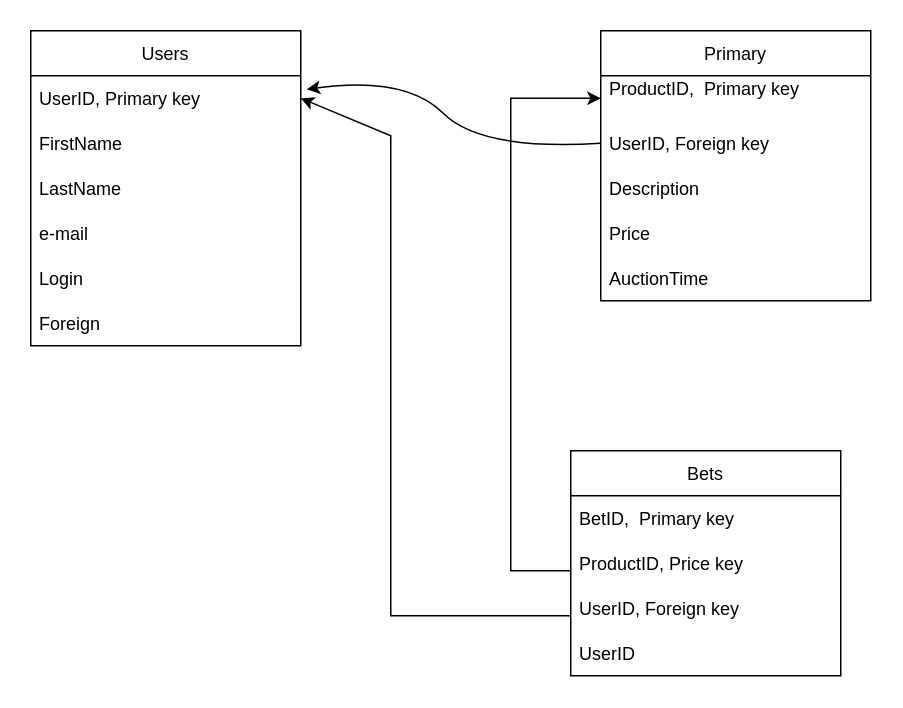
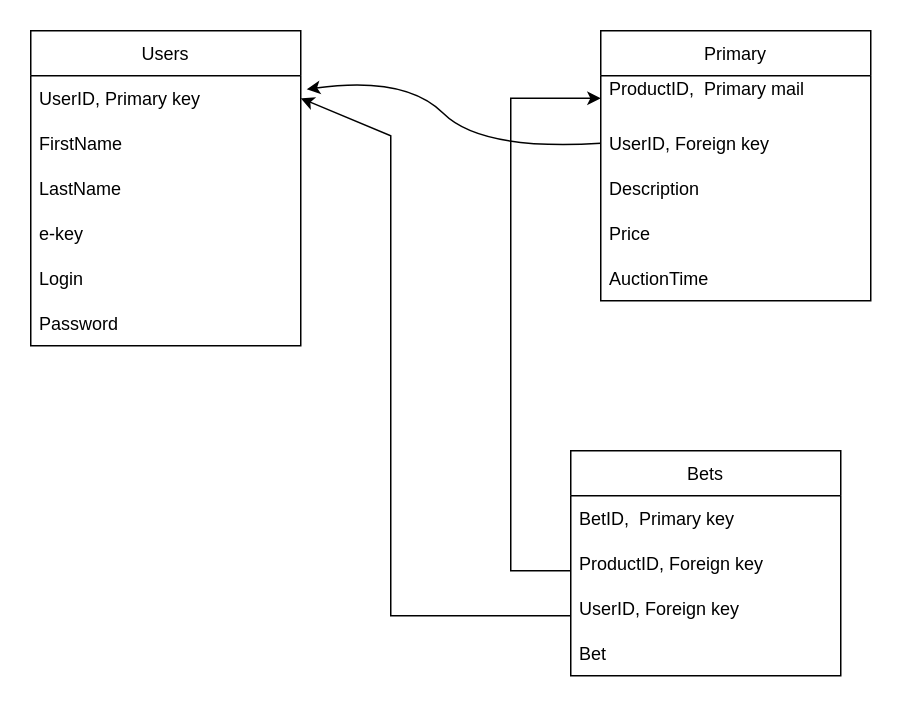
(718, 89) -> (718, 89)
(65, 234) -> (64, 234)
(72, 324) -> (79, 324)
(670, 564) -> (681, 564)
(609, 654) -> (594, 654)
